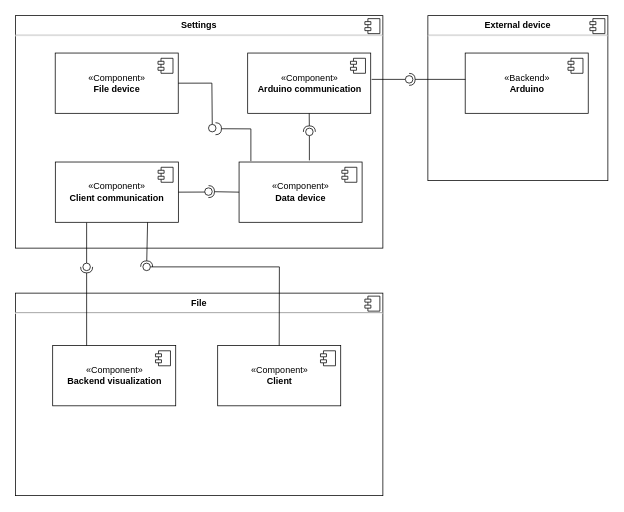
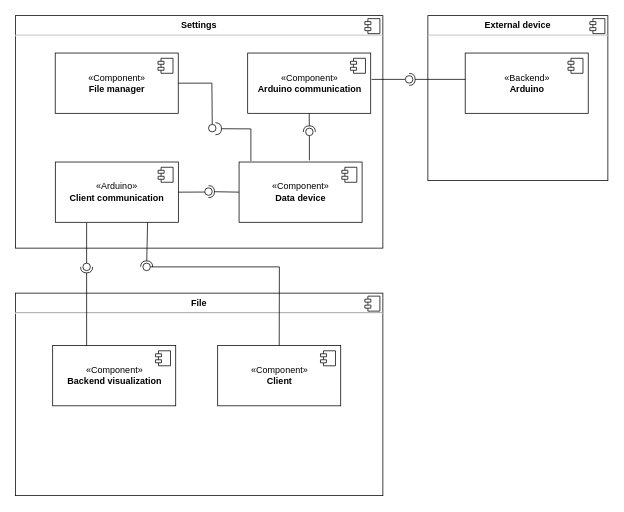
(117, 83) -> (117, 83)
(117, 192) -> (117, 192)
